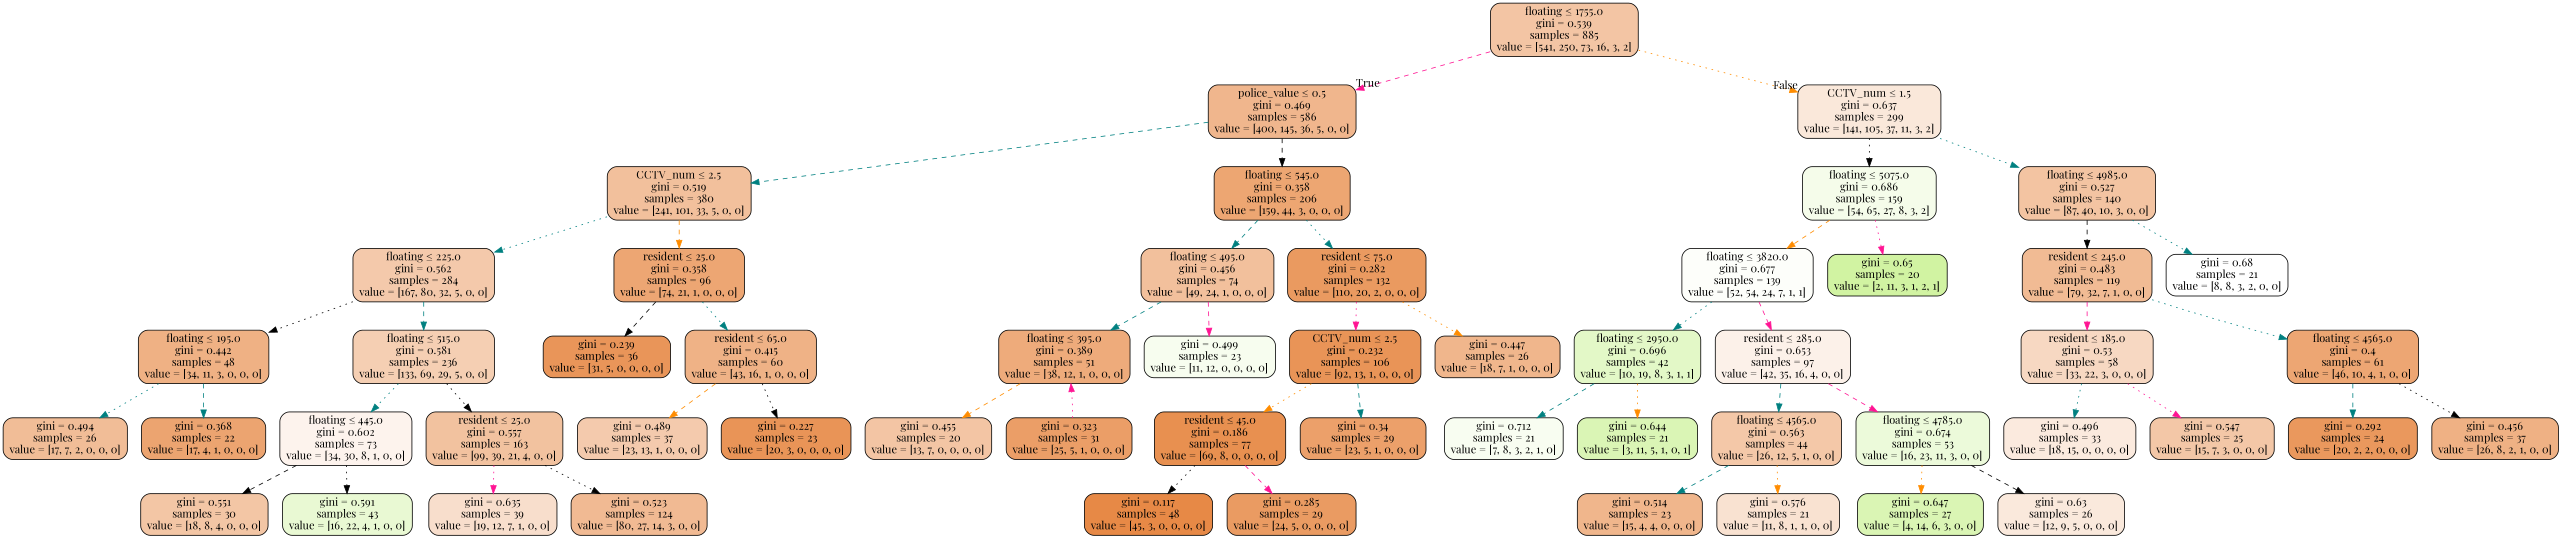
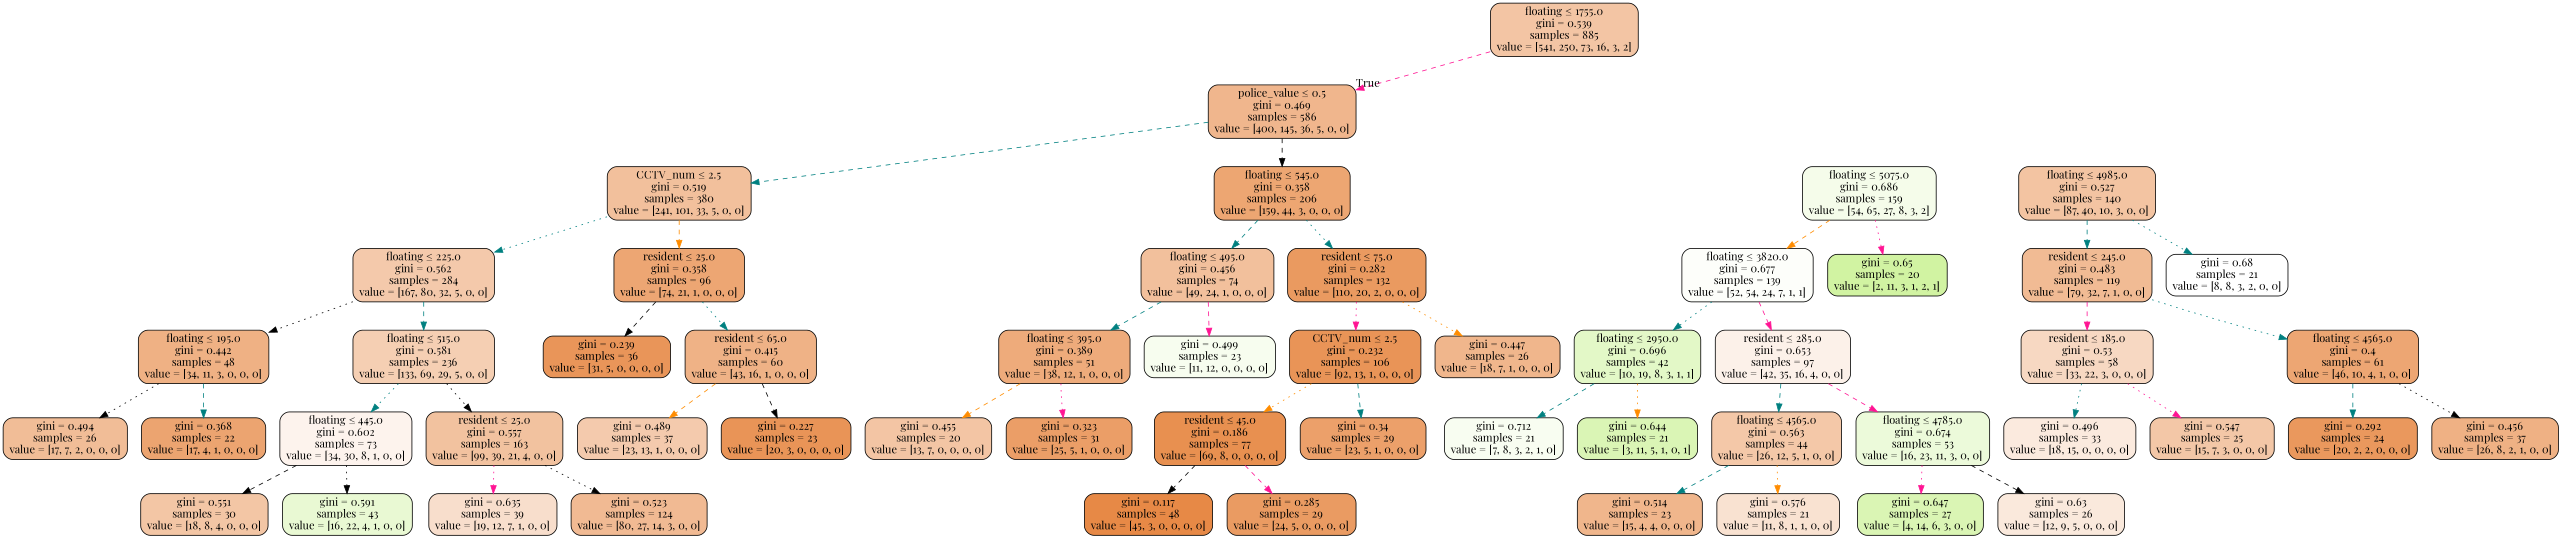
(1869, 112) -> none
(2087, 230) -> (2087, 230)
(768, 397) -> (768, 397)
(133, 399) -> (133, 399)
(1072, 405) -> (1061, 397)
(1922, 475) -> (1922, 475)
(1184, 477) -> (1184, 477)
